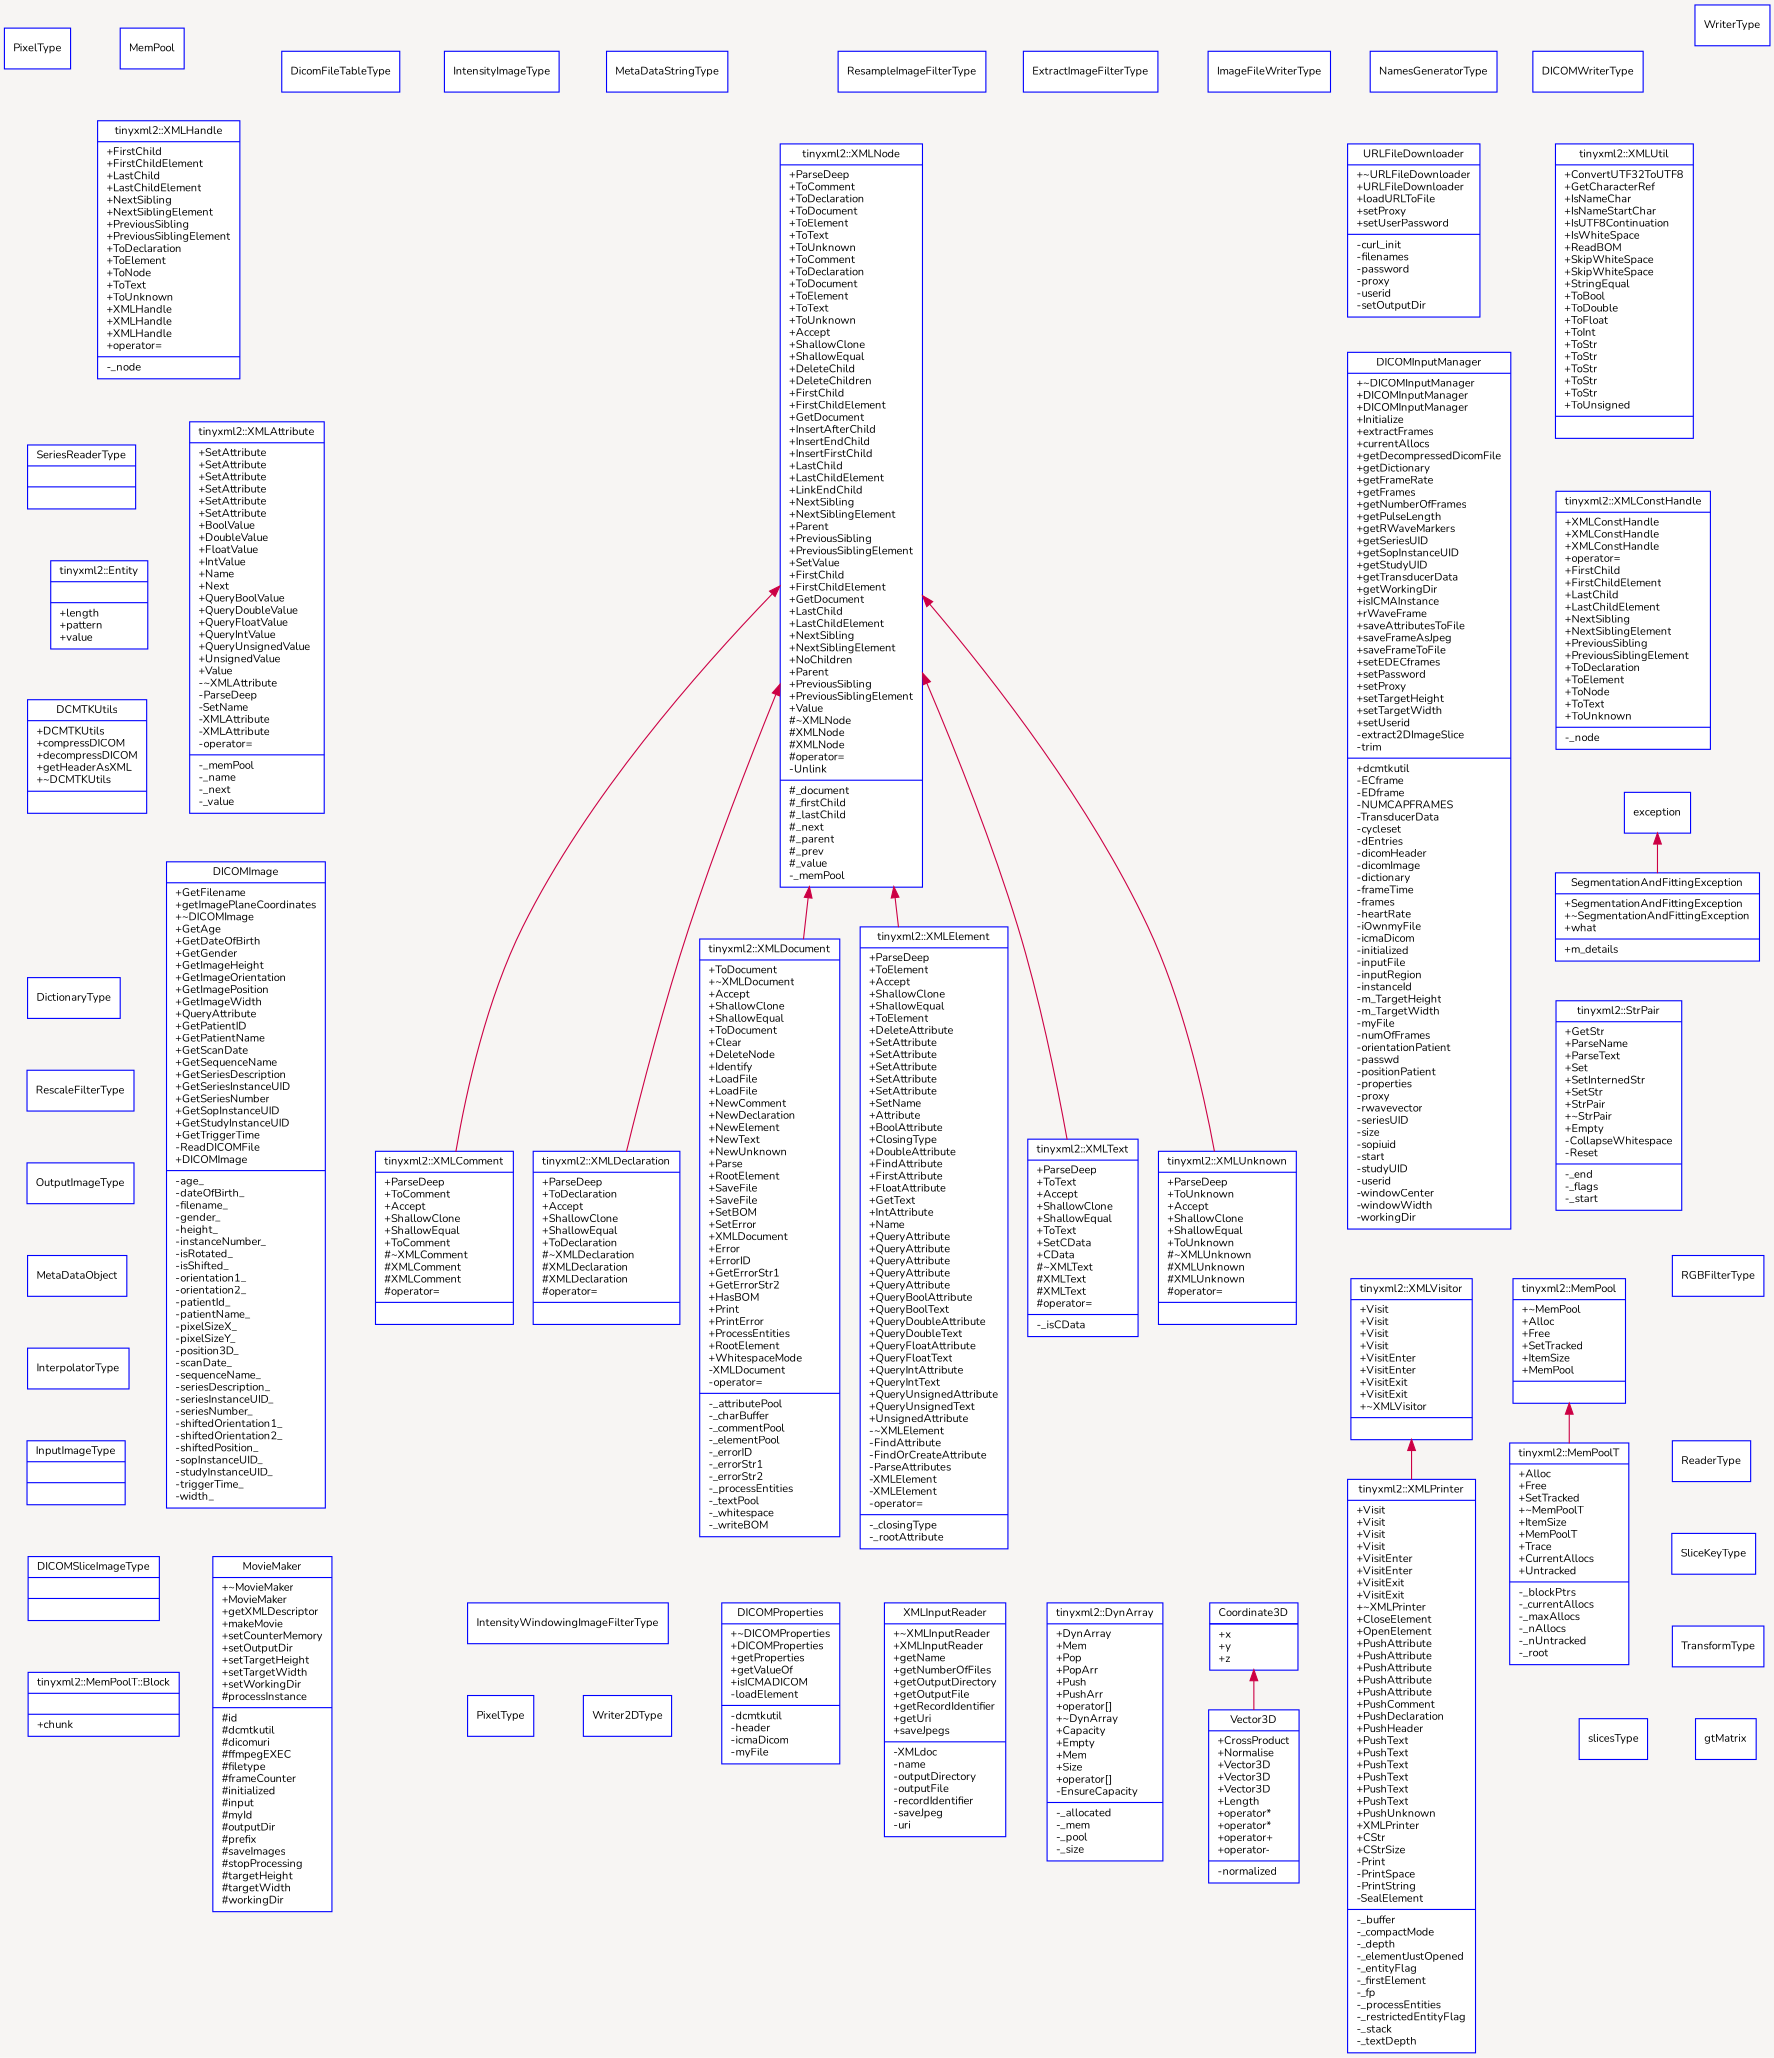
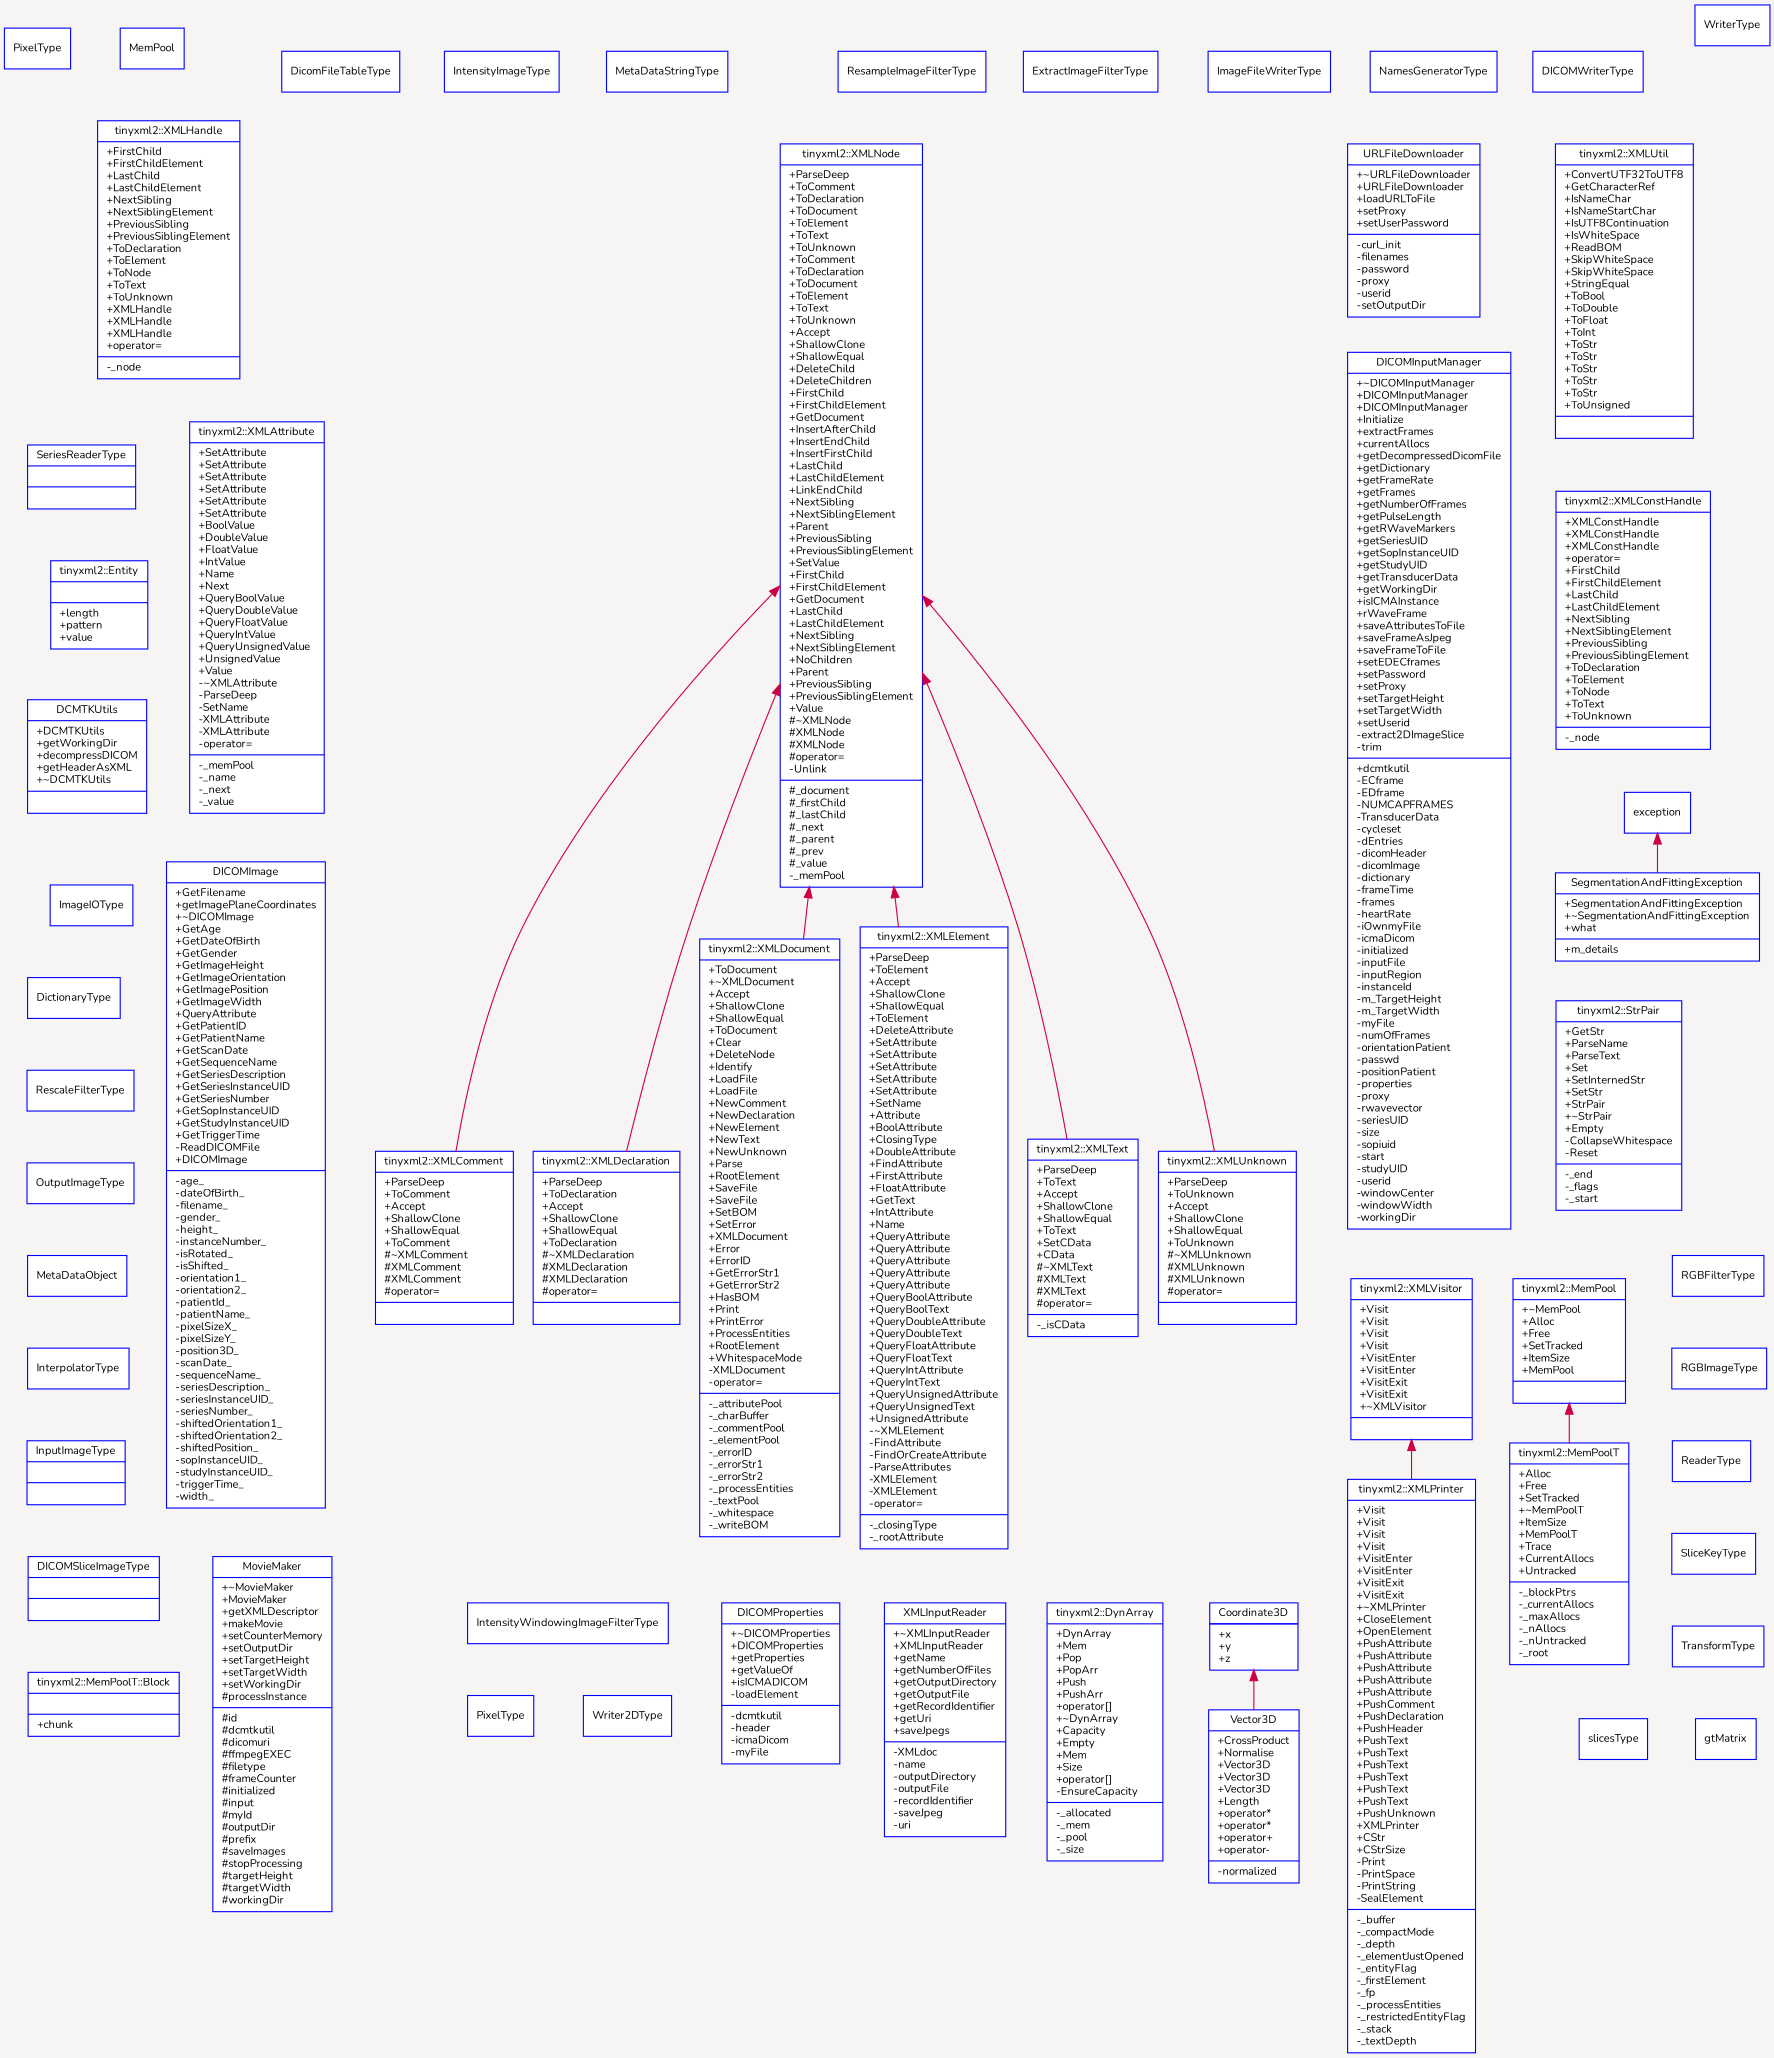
(81, 743) -> (77, 743)
none -> (92, 905)
none -> (1719, 1369)
